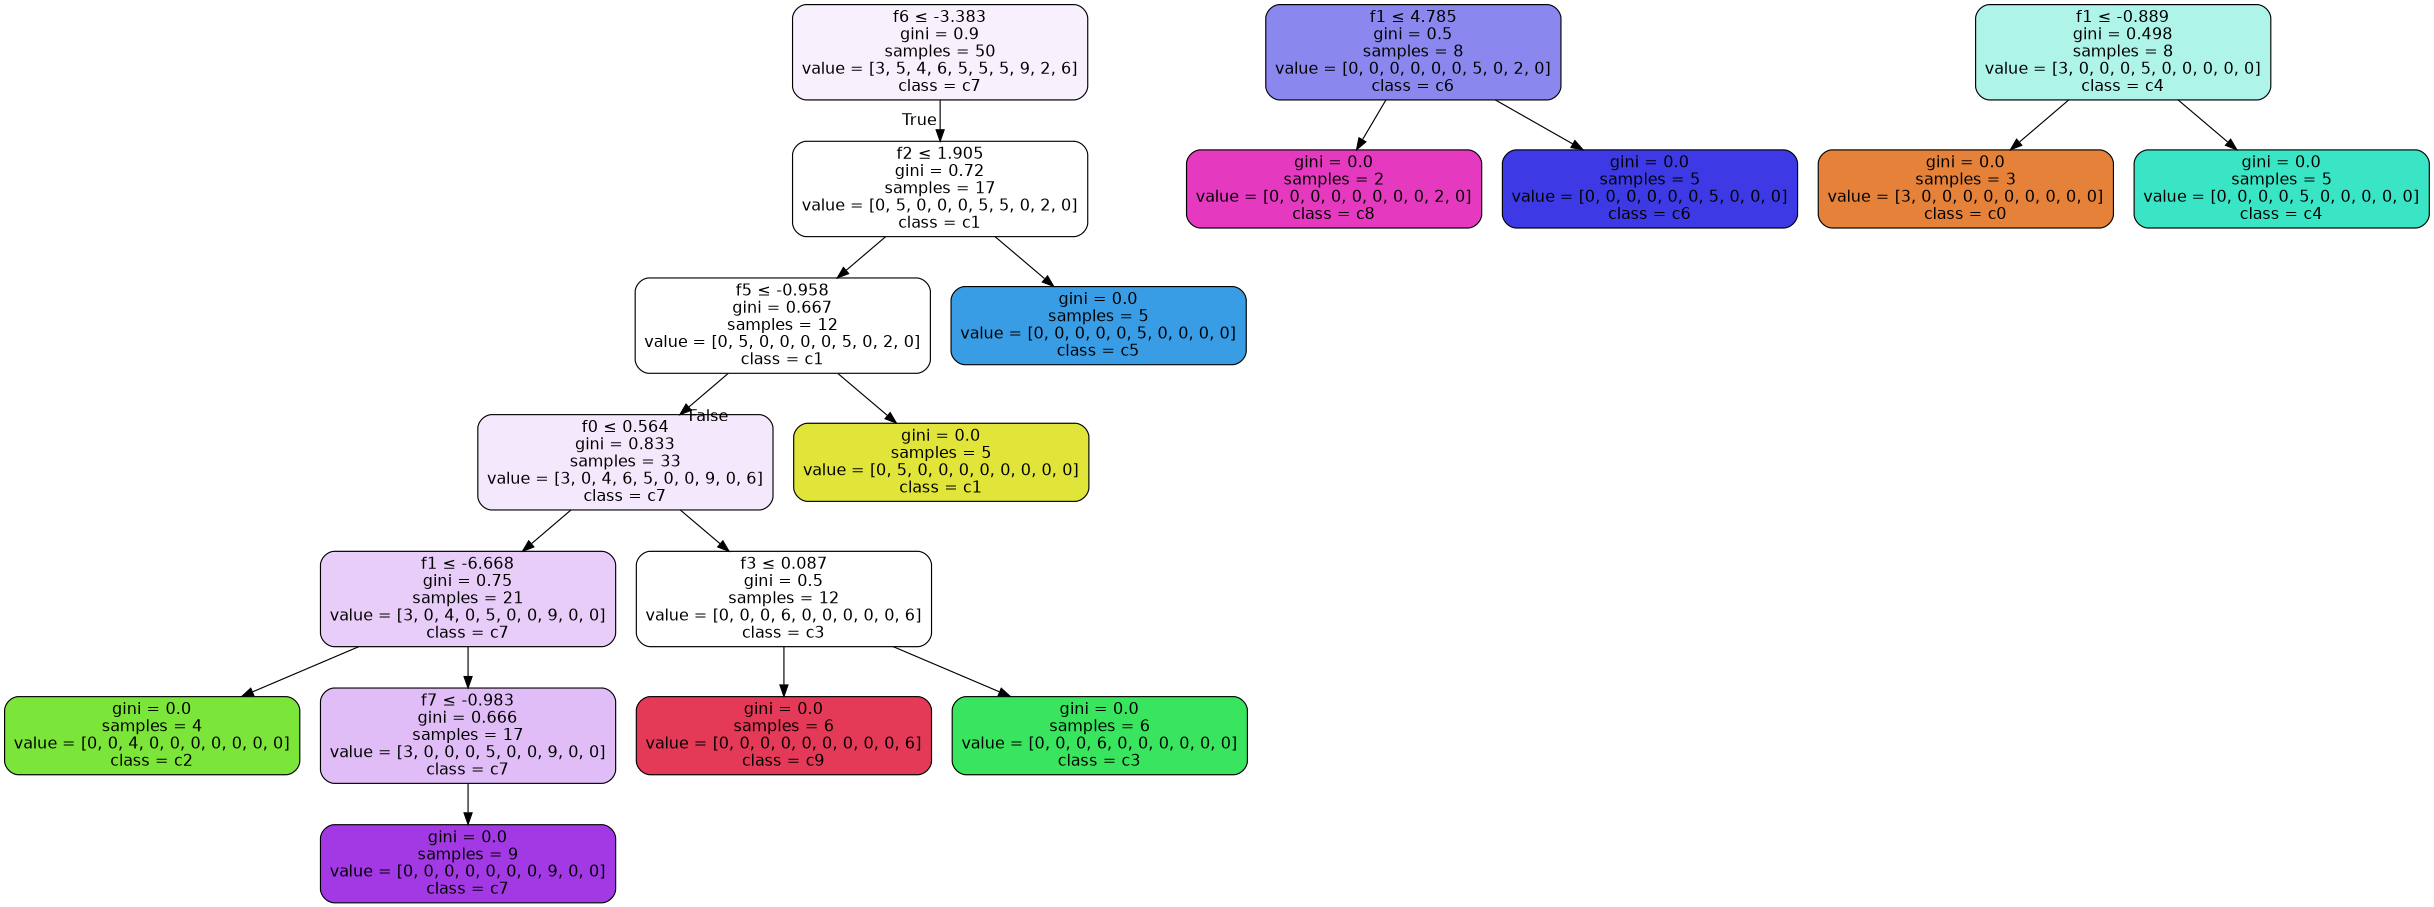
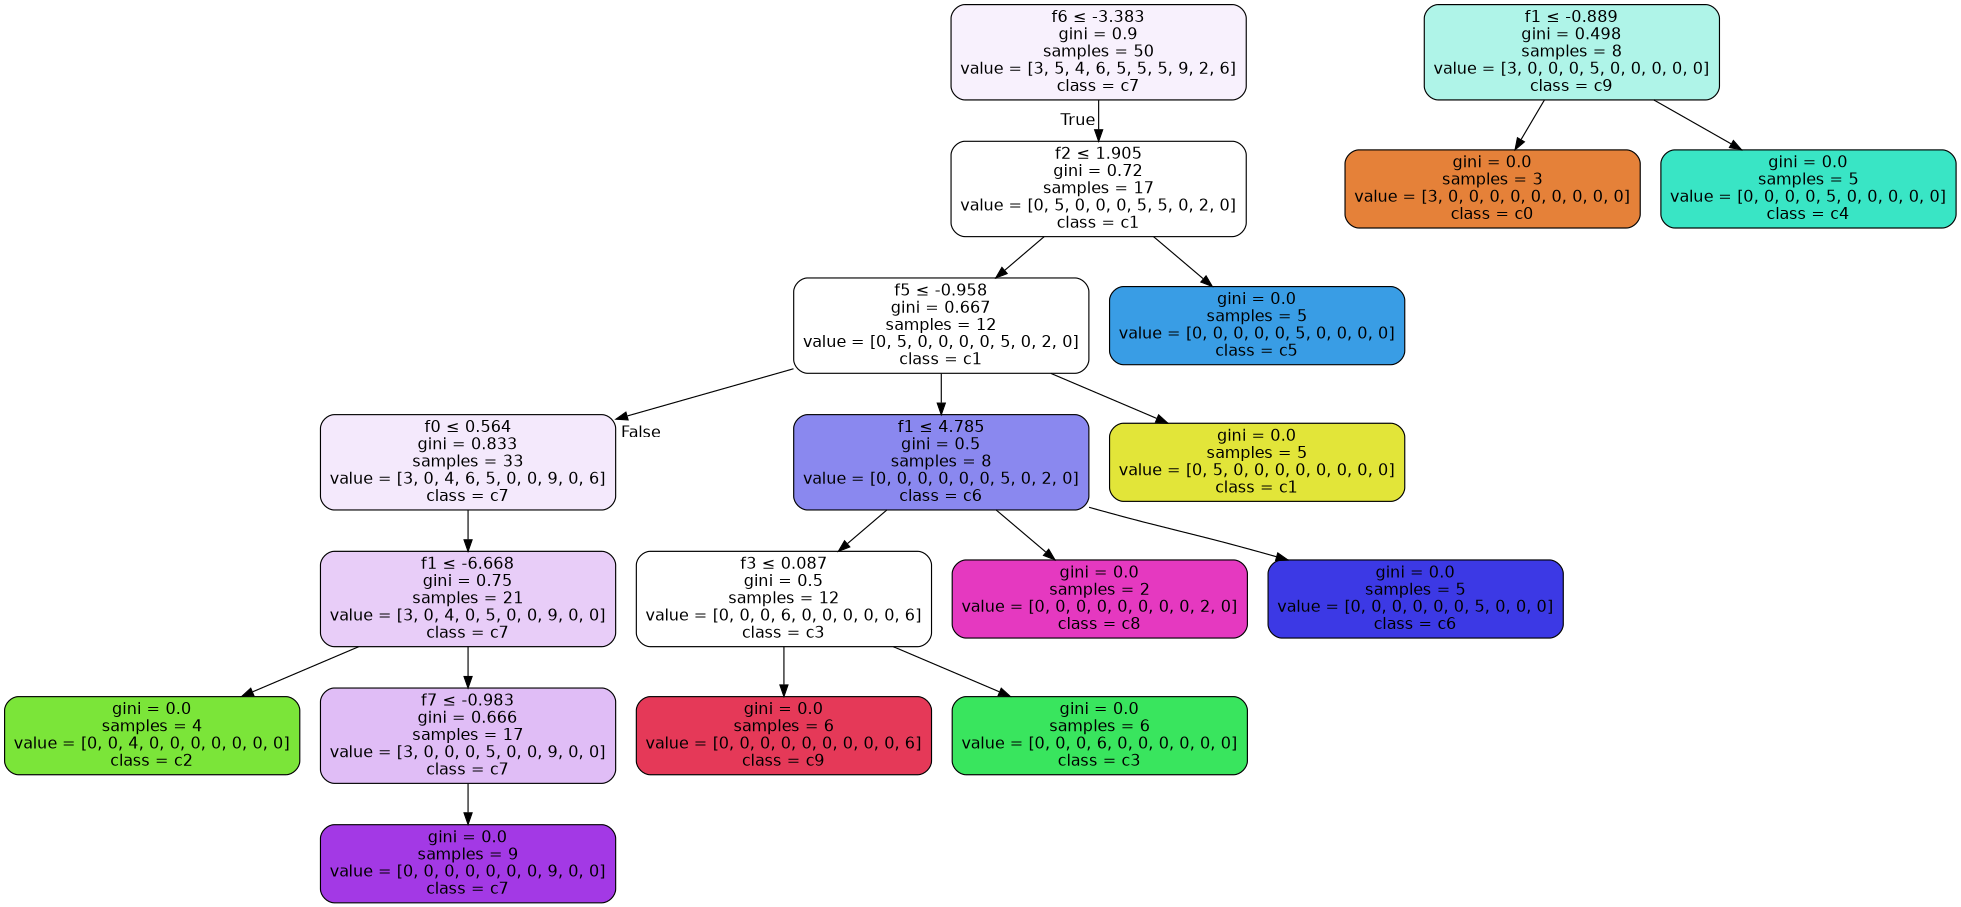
(2123, 86) -> (1572, 86)
none -> (941, 388)
(700, 527) -> (867, 527)
